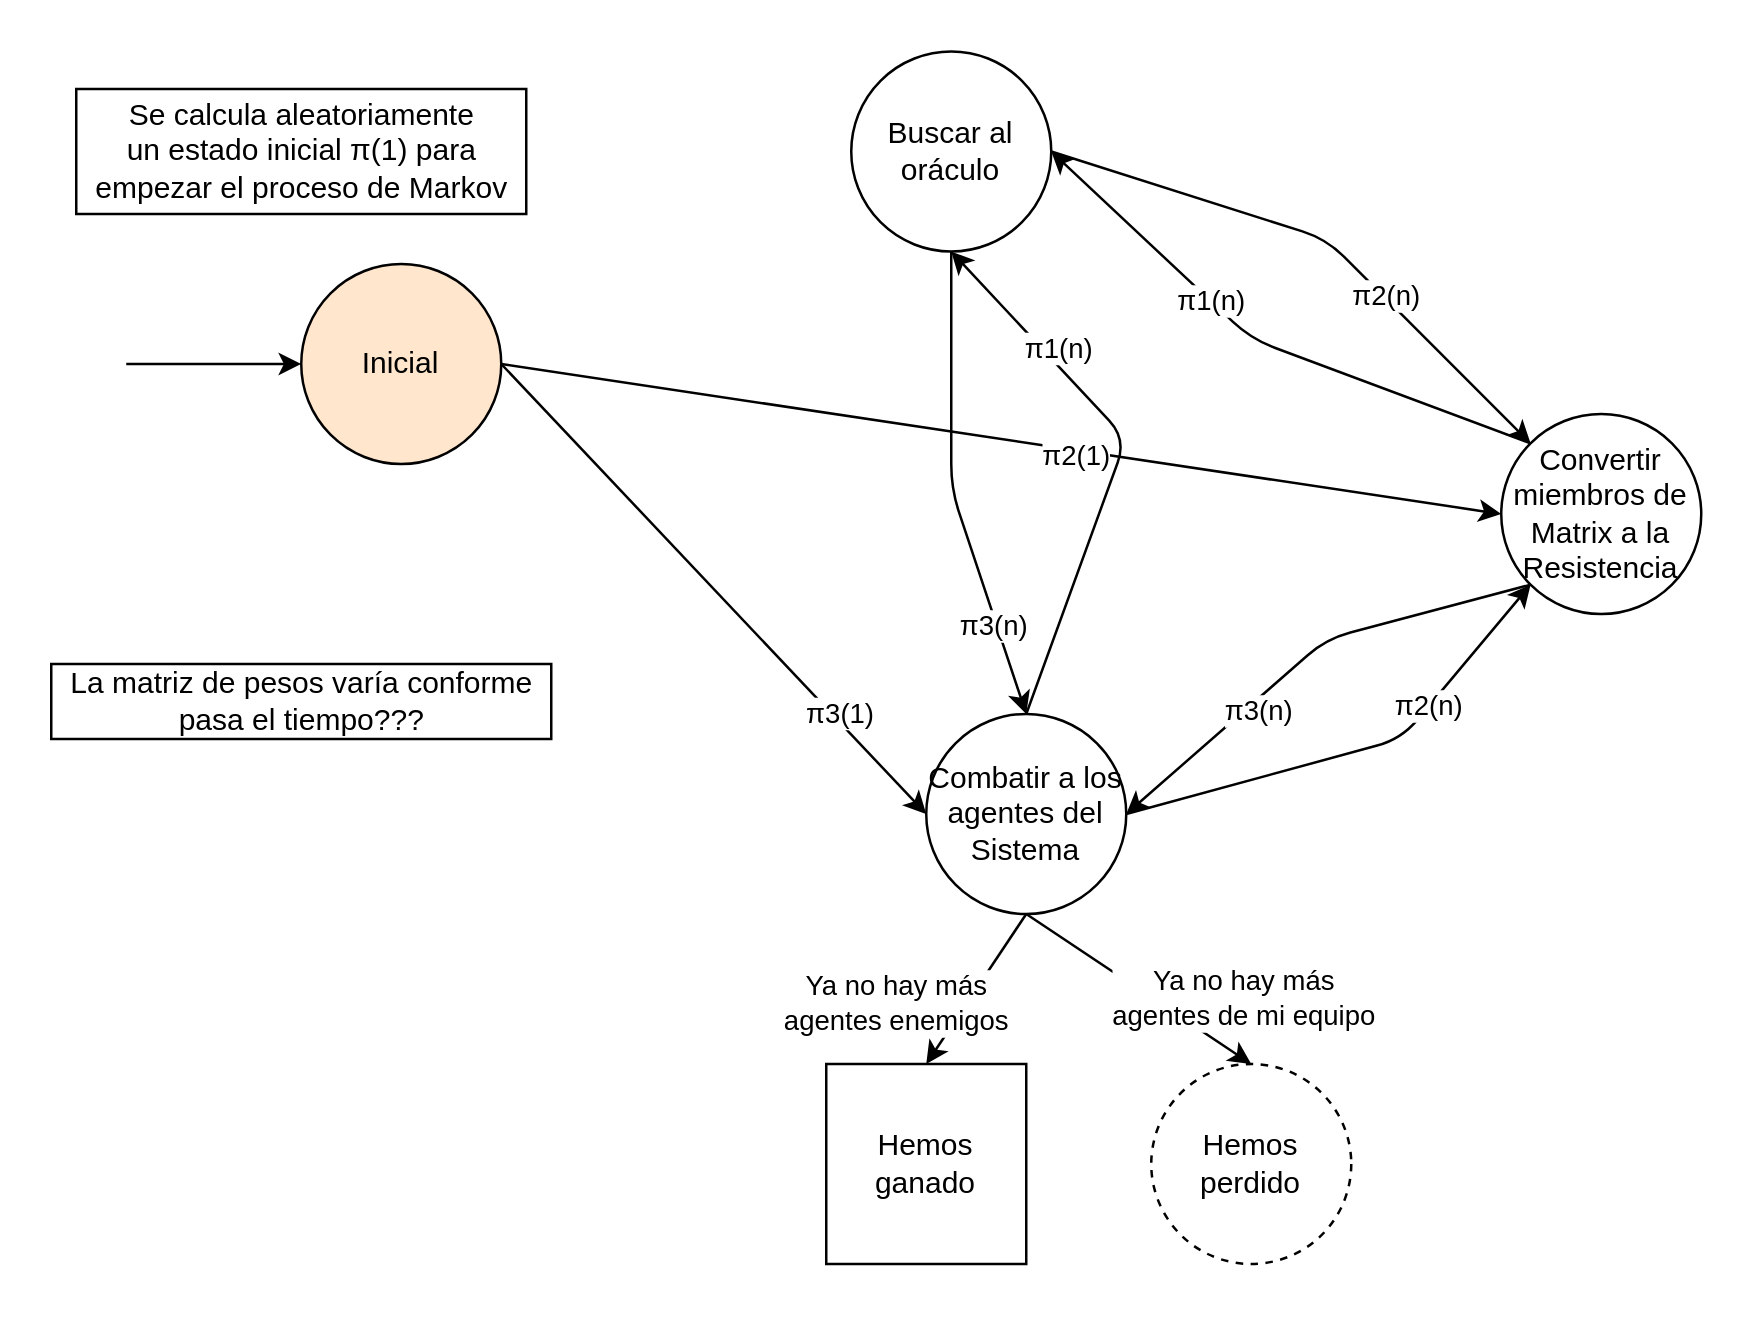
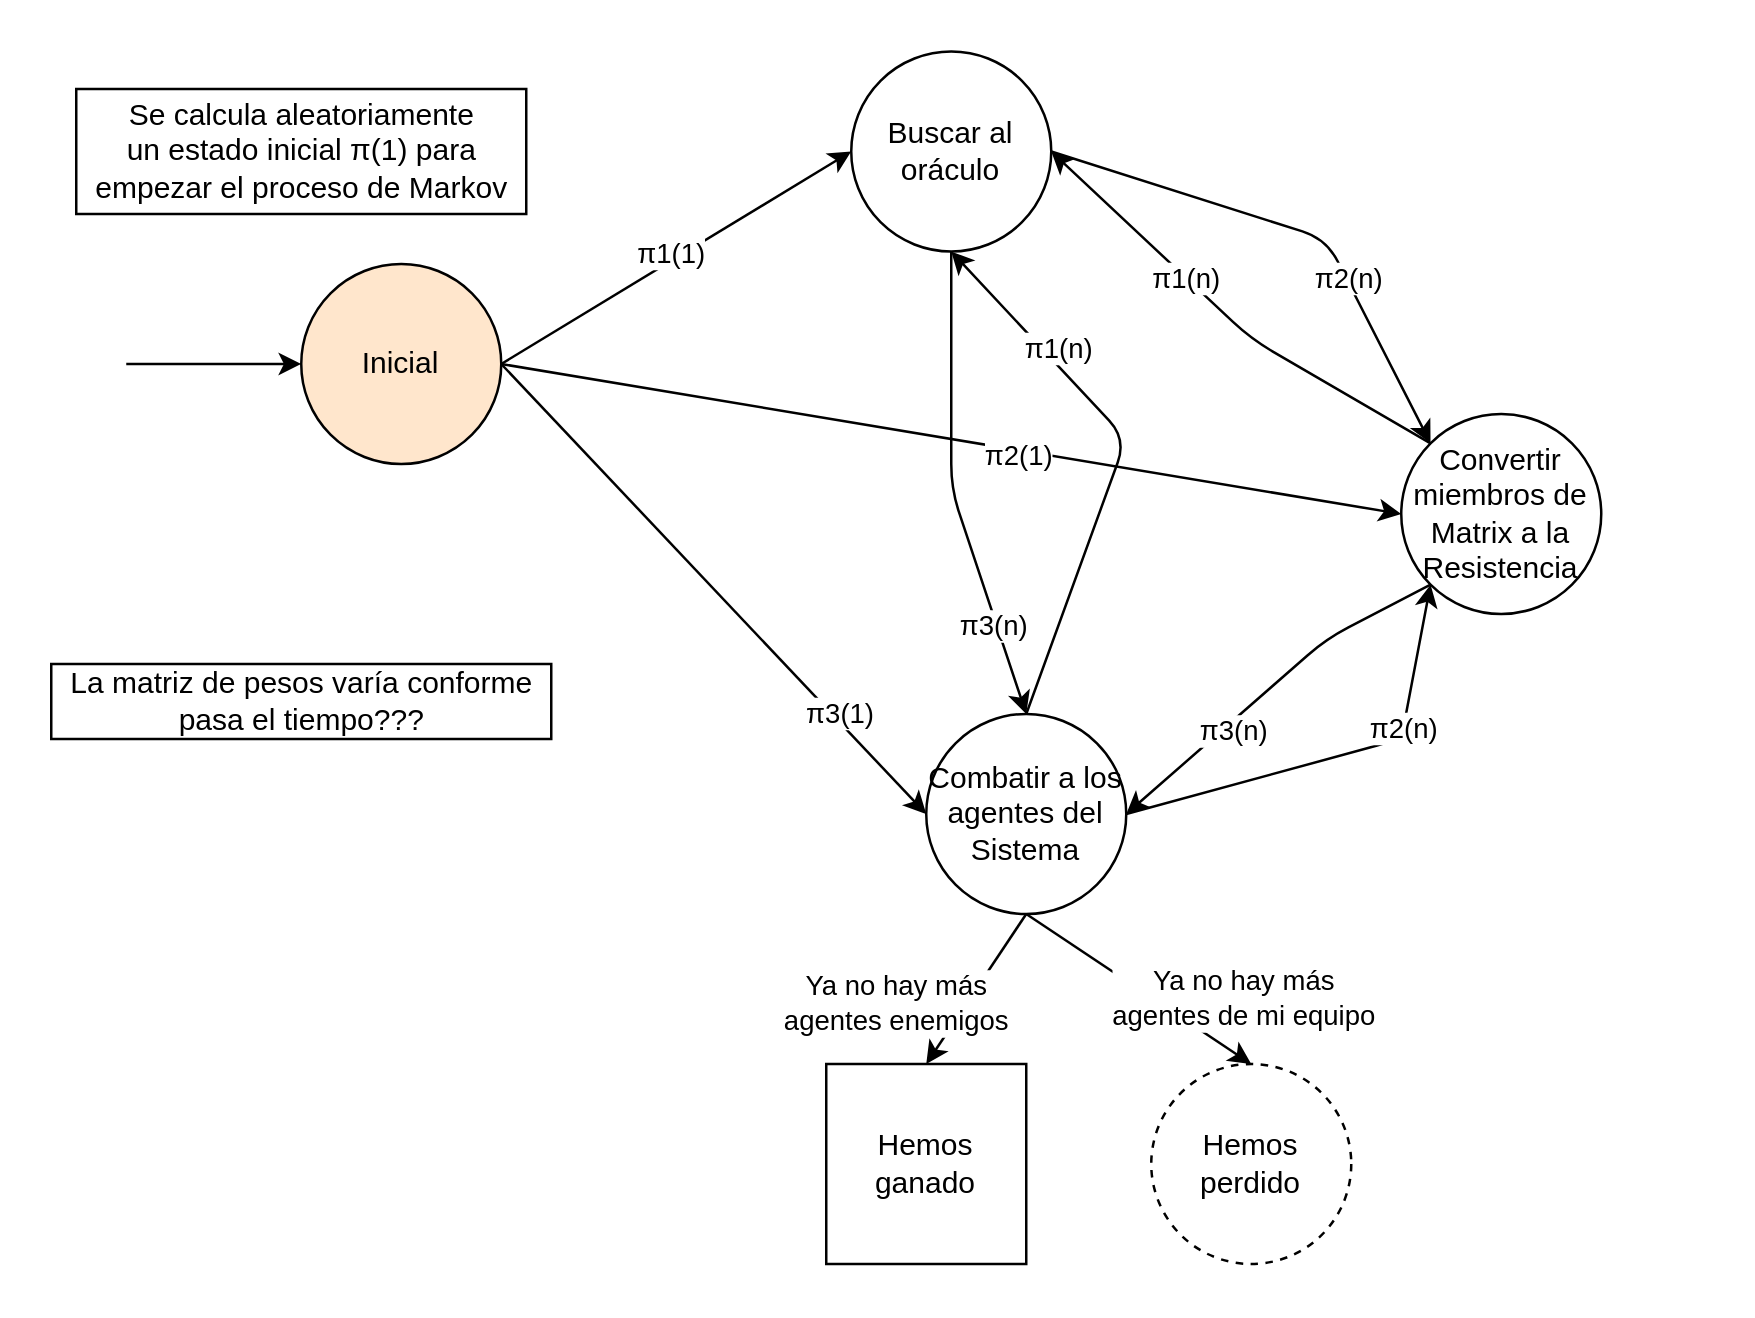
none -> (761, 206)
(1601, 514) -> (1501, 514)
